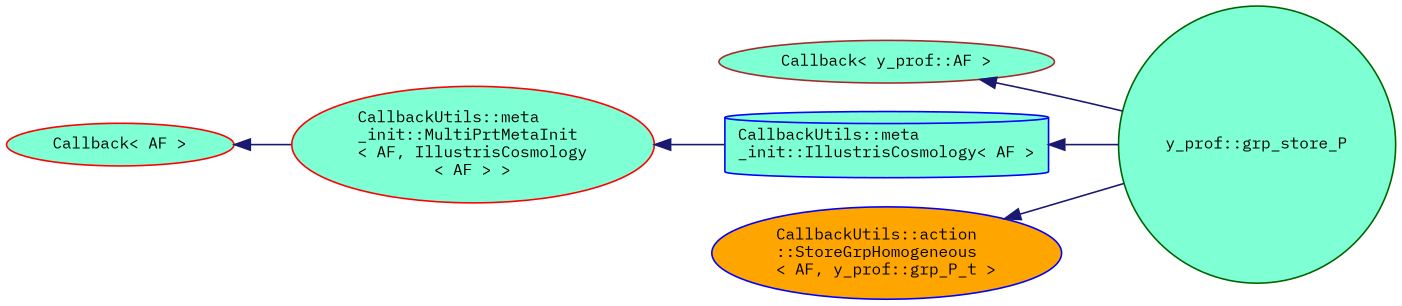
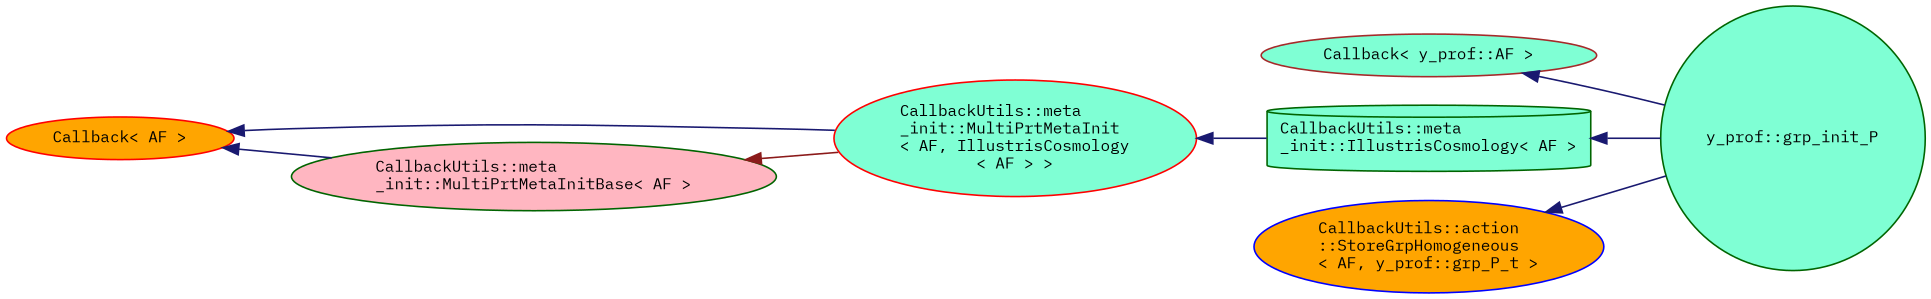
(120, 145) -> (120, 138)
(887, 145) -> (1429, 138)
(1257, 145) -> (1793, 138)
none -> (534, 177)
